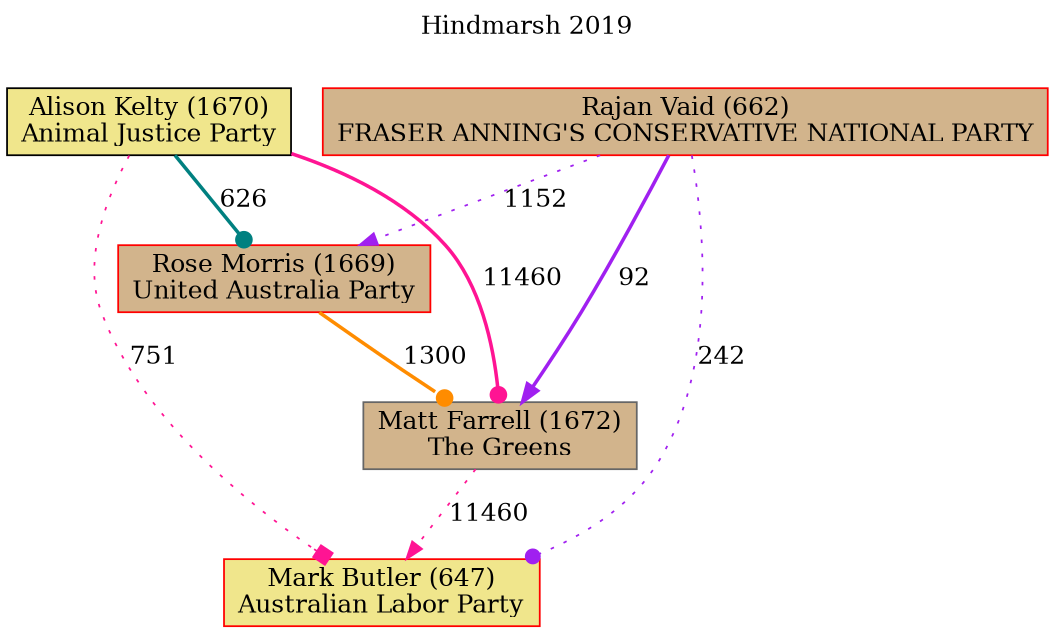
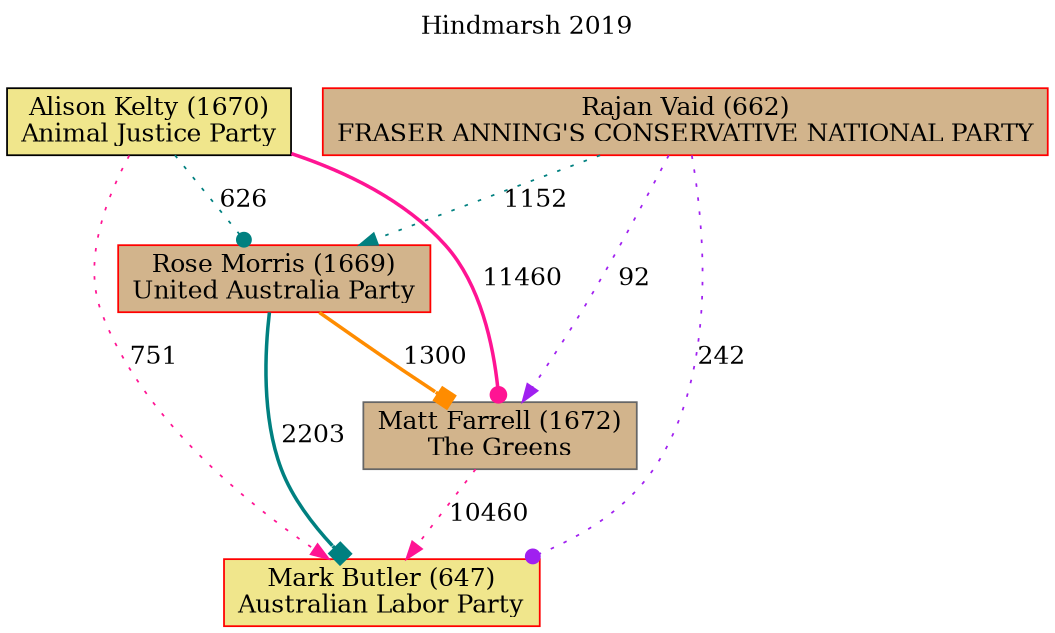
(207, 195) -> (207, 195)
(488, 197) -> (488, 197)
(604, 273) -> (604, 273)
(377, 353) -> (377, 353)
(139, 382) -> (139, 382)
none -> (272, 437)
(489, 514) -> (489, 514)
